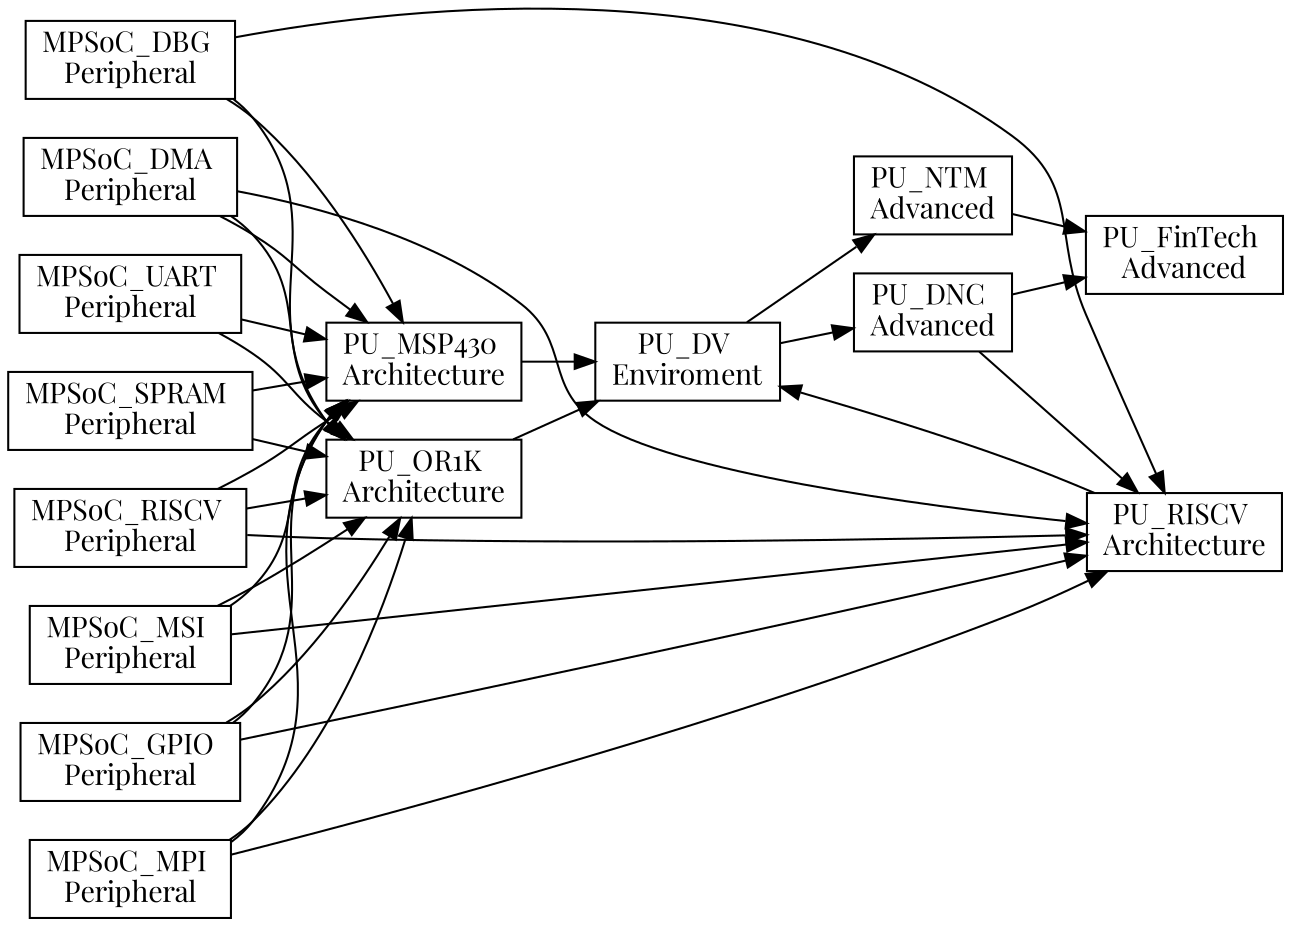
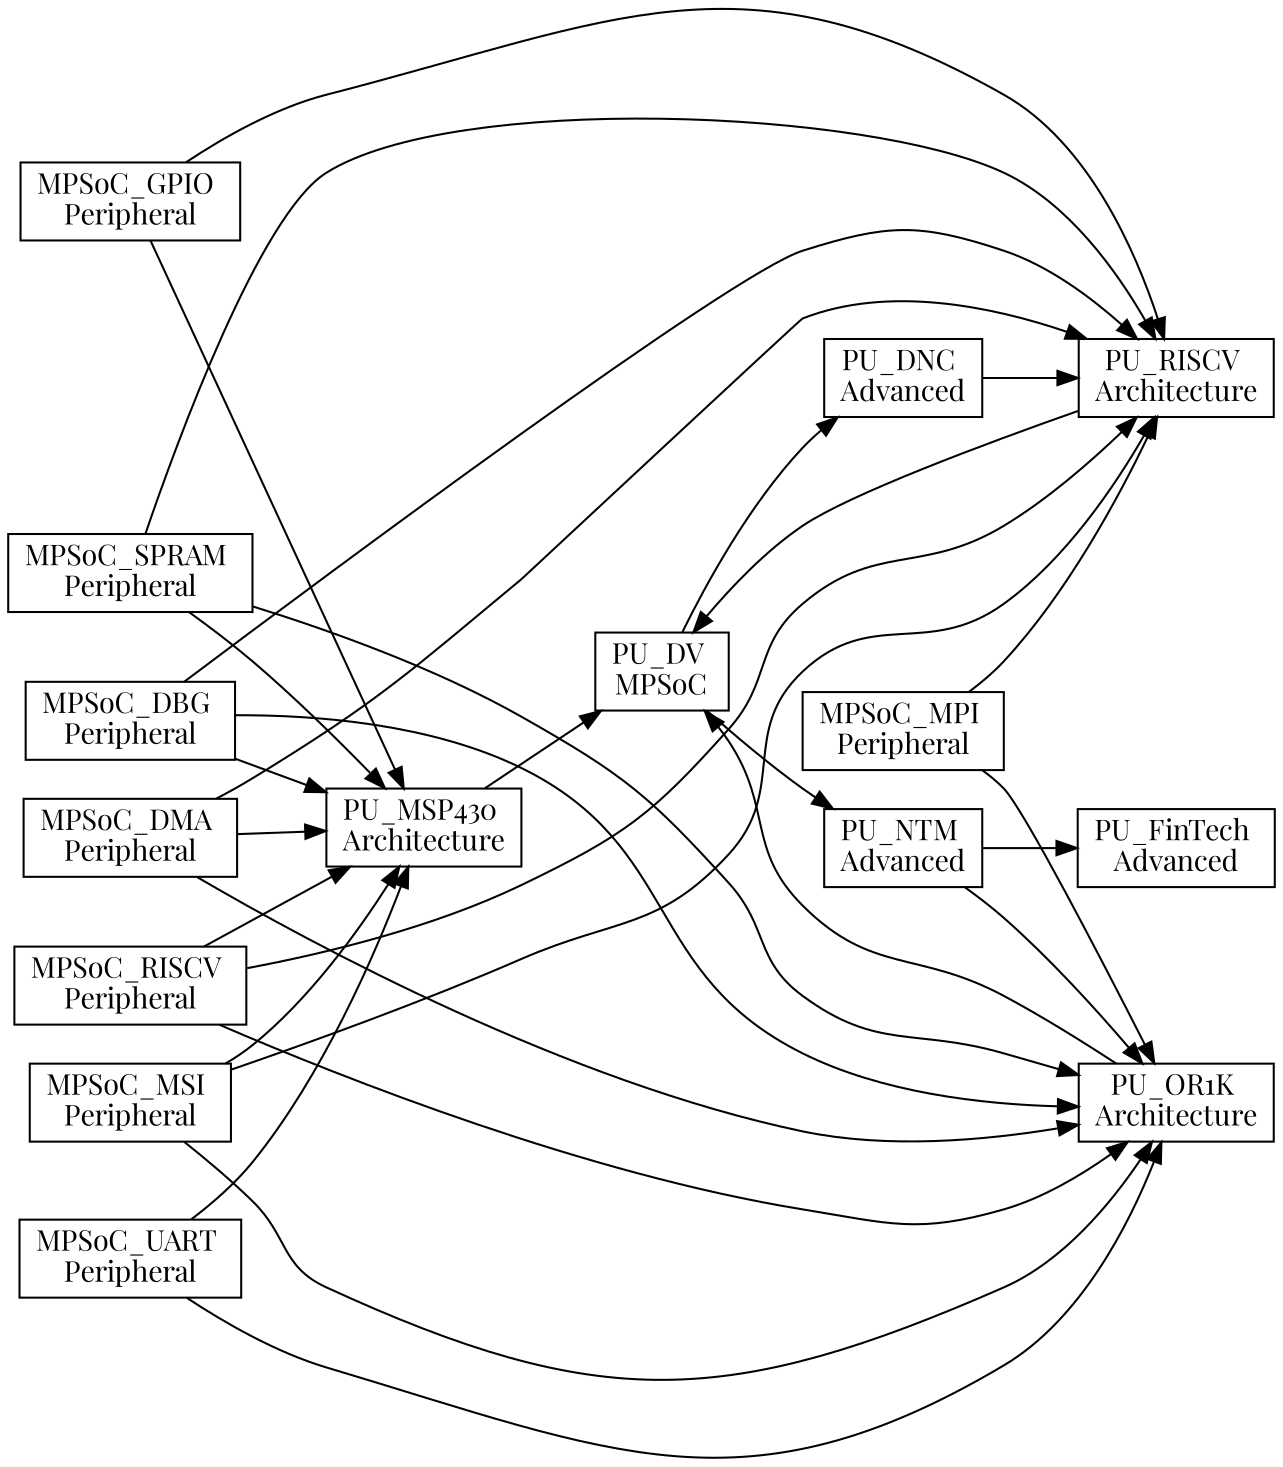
none -> (564, 121)
(1039, 288) -> none
(688, 362) -> (662, 672)
(318, 638) -> (1051, 963)
(297, 691) -> none
